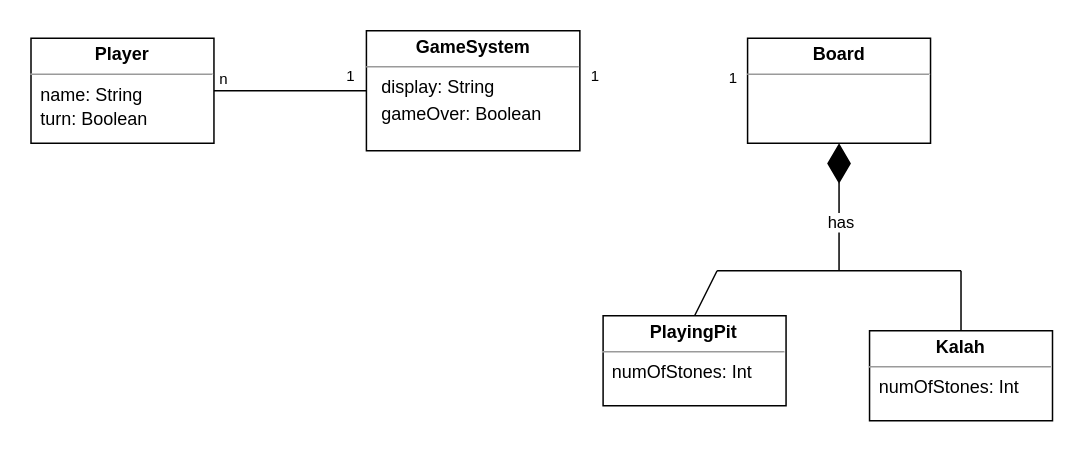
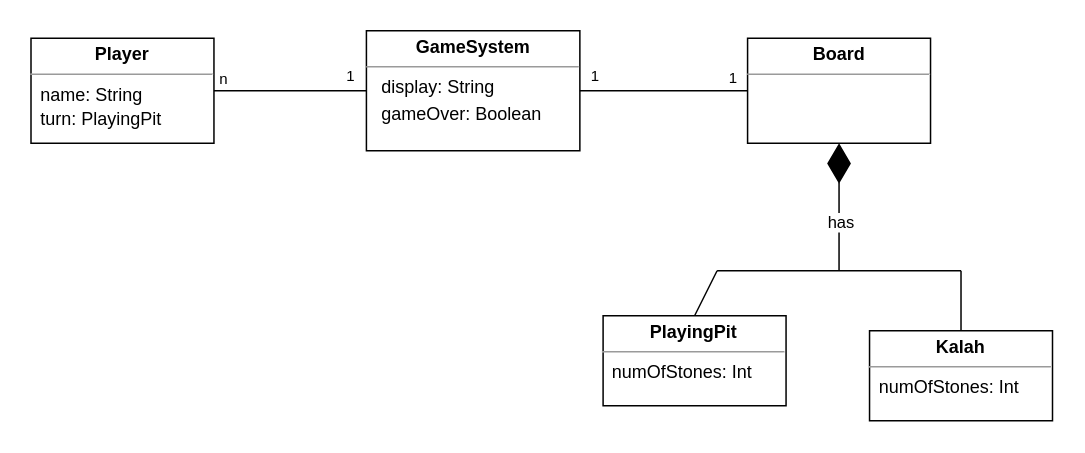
(89, 71) -> (100, 71)
none -> (663, 91)
